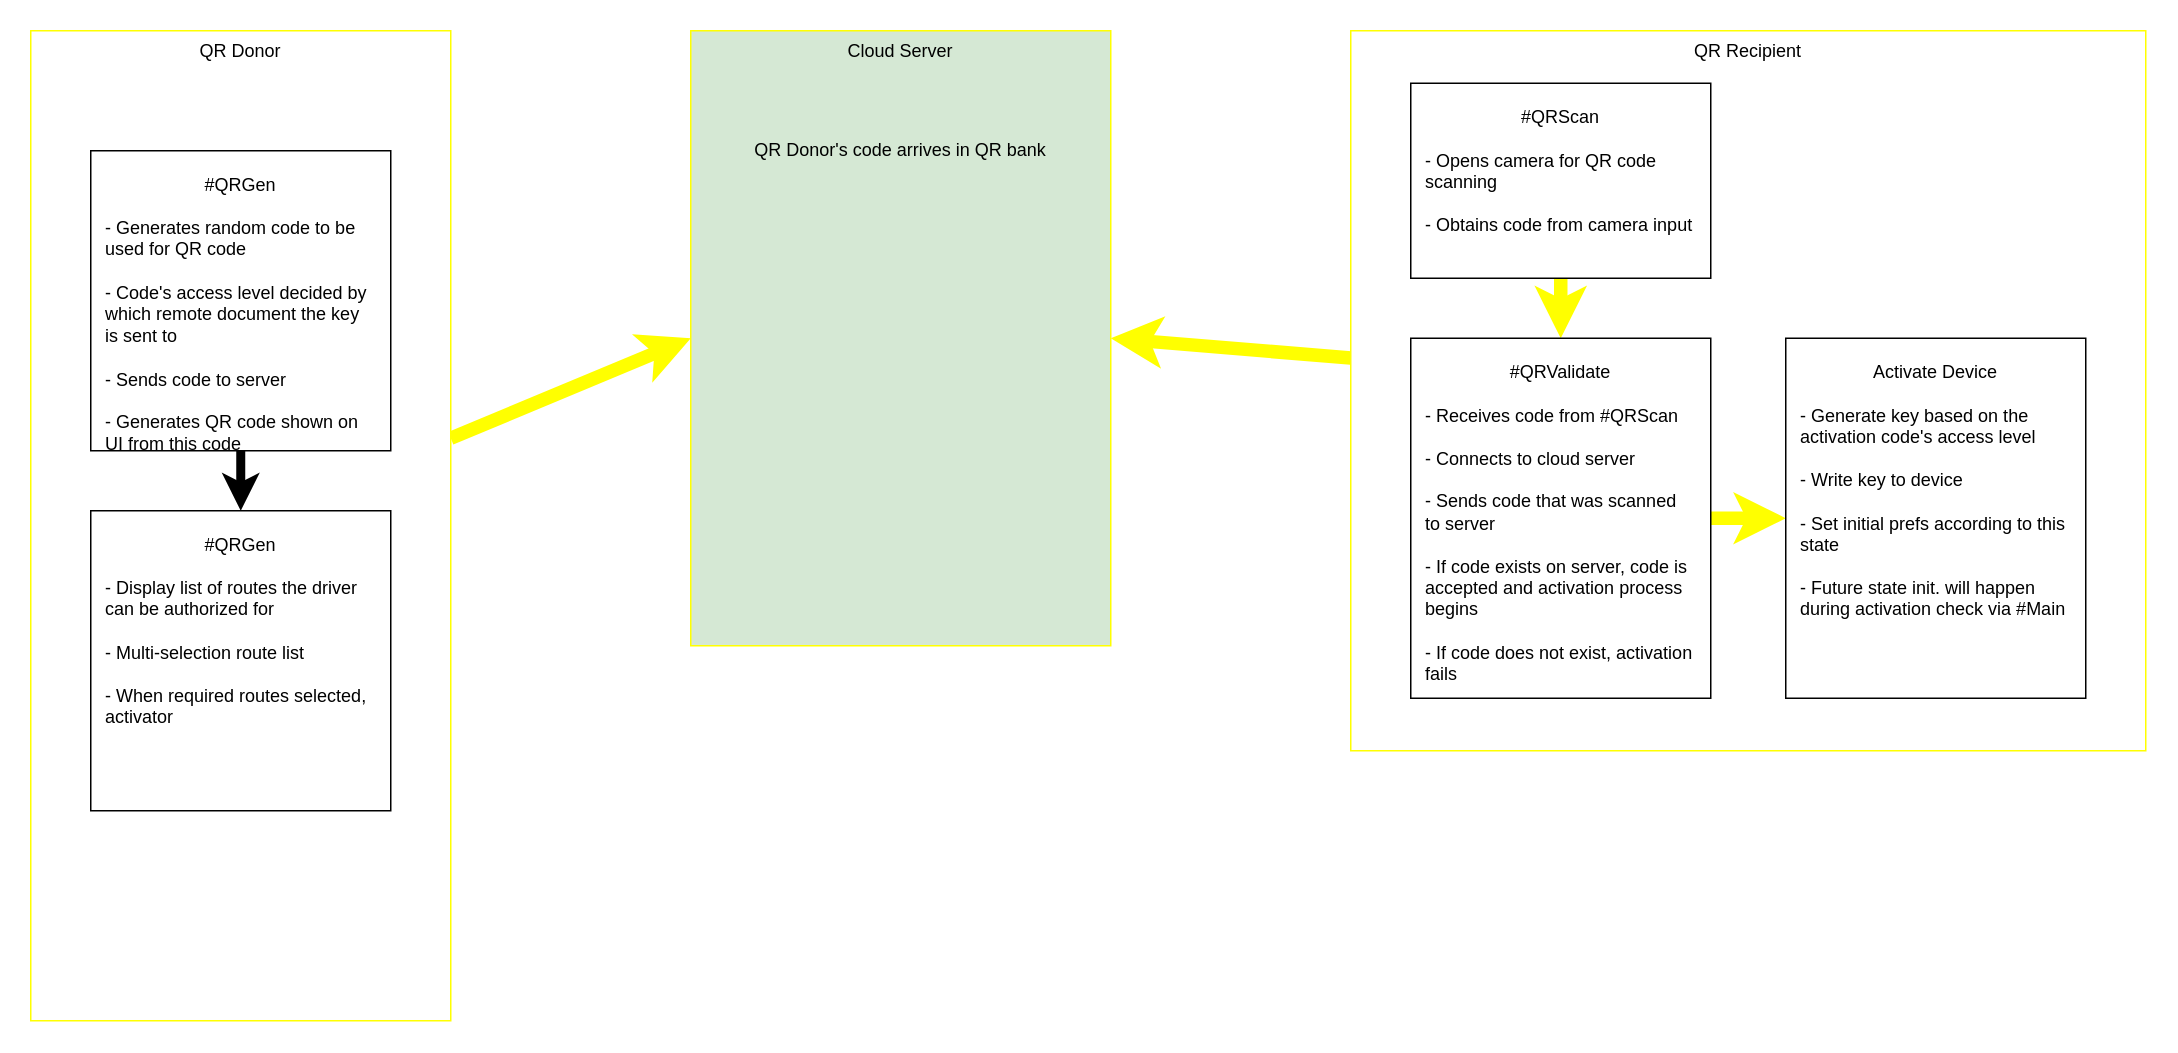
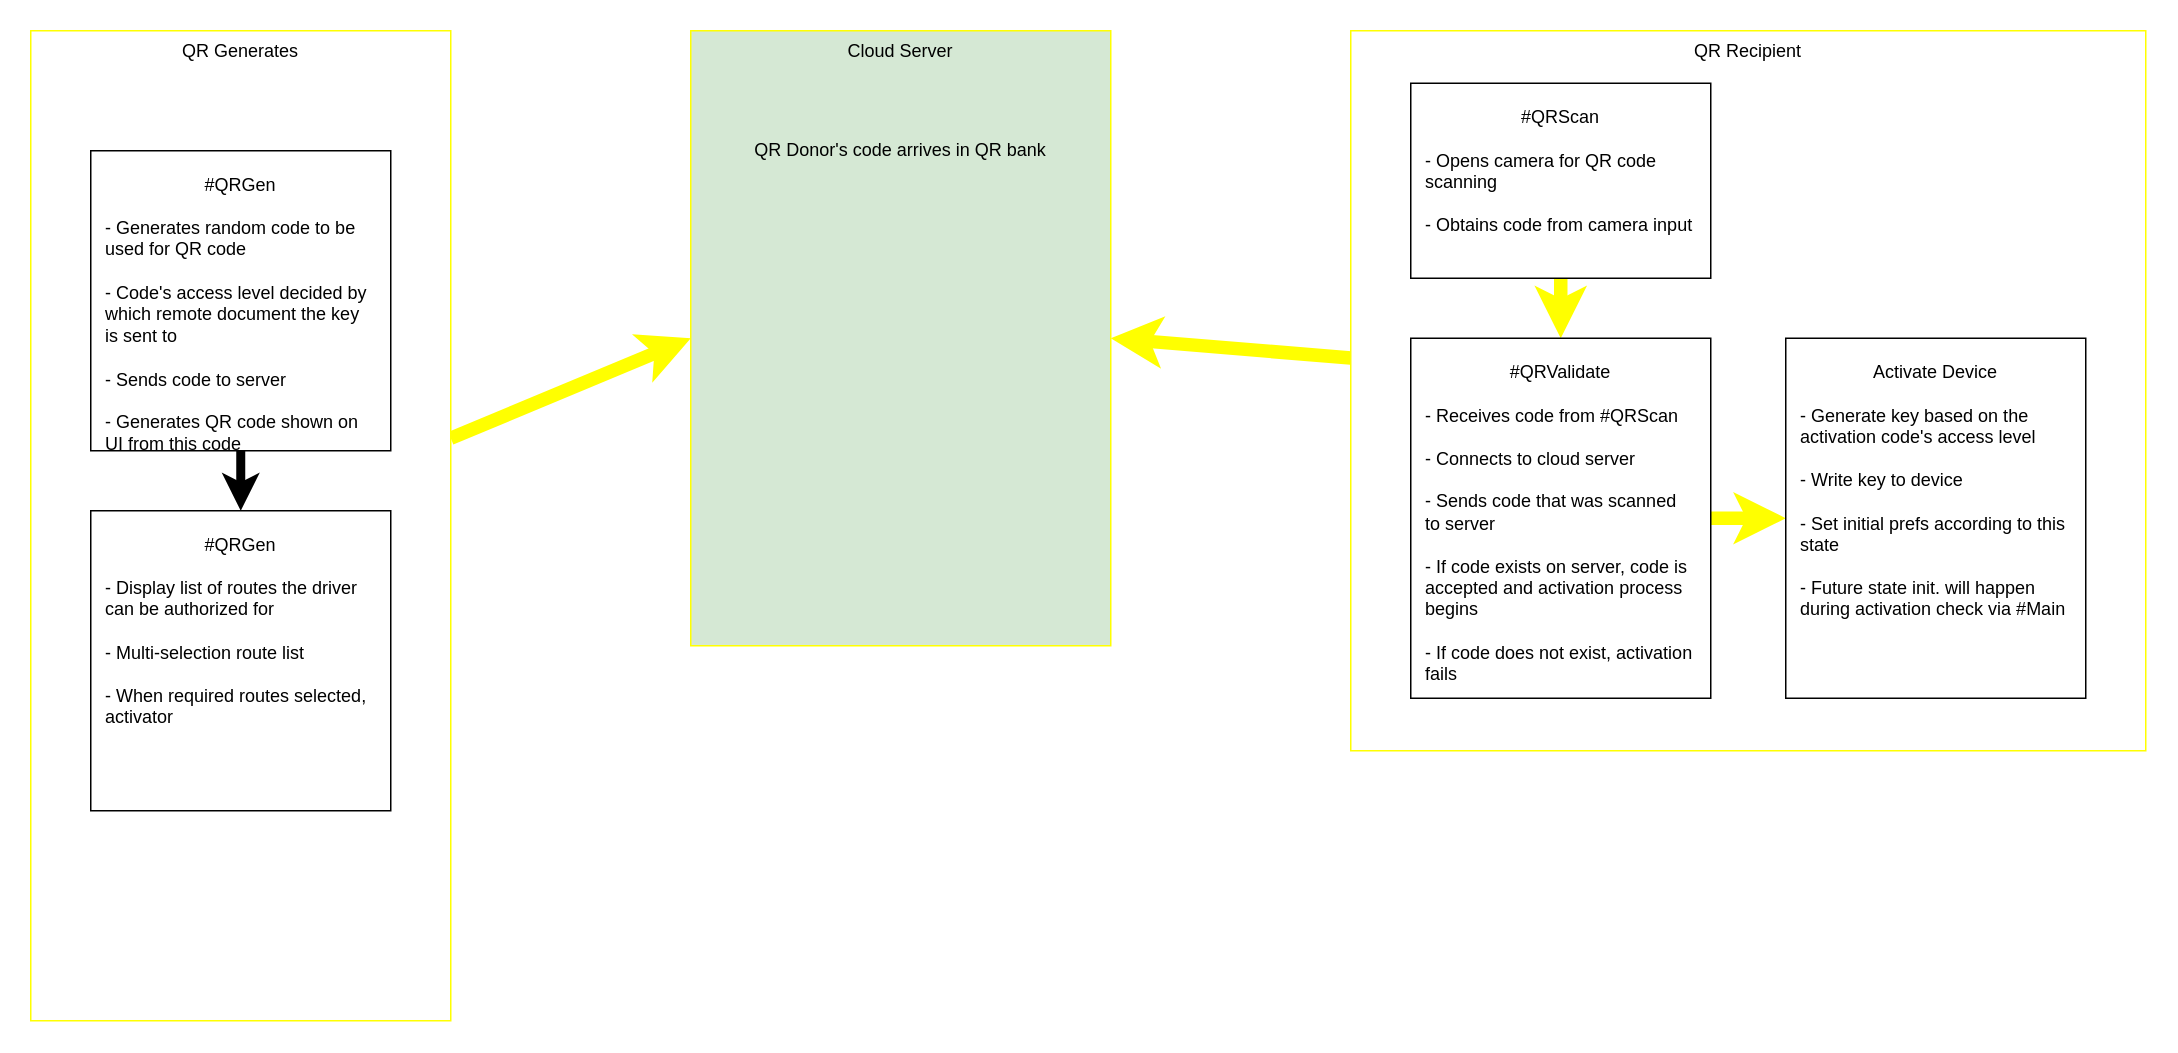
(241, 52) -> (241, 52)
